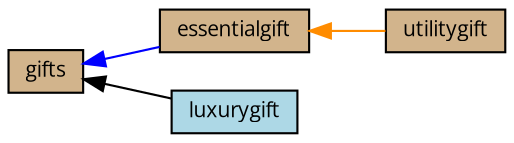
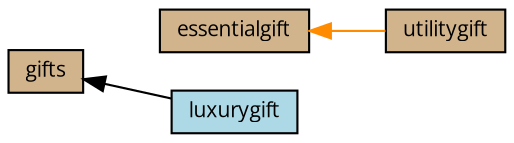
(132, 53) -> none
